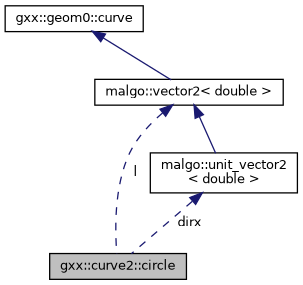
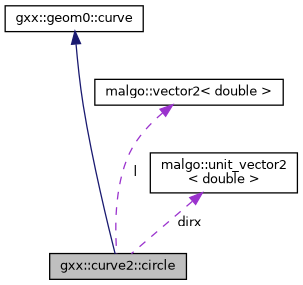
(137, 59) -> (91, 150)
(207, 135) -> none
(121, 177) -> (121, 177)
(162, 227) -> (162, 227)
